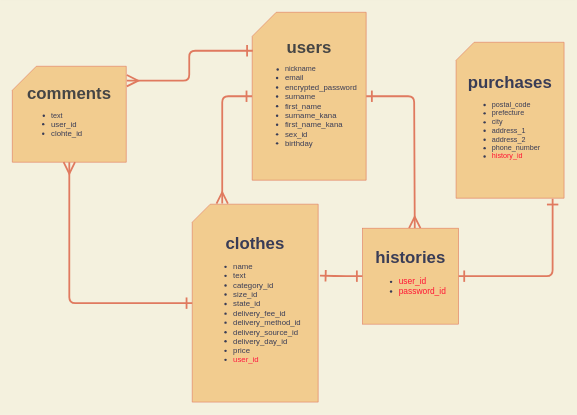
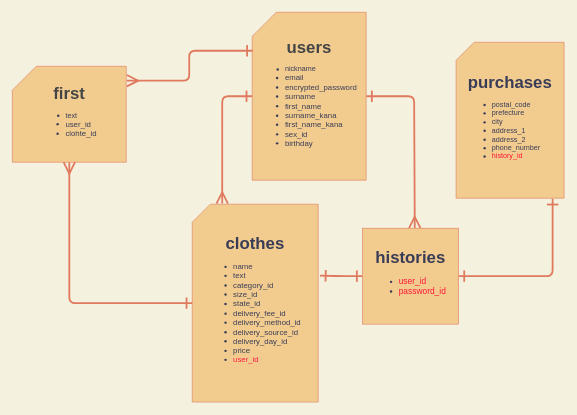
(69, 114) -> (69, 114)
